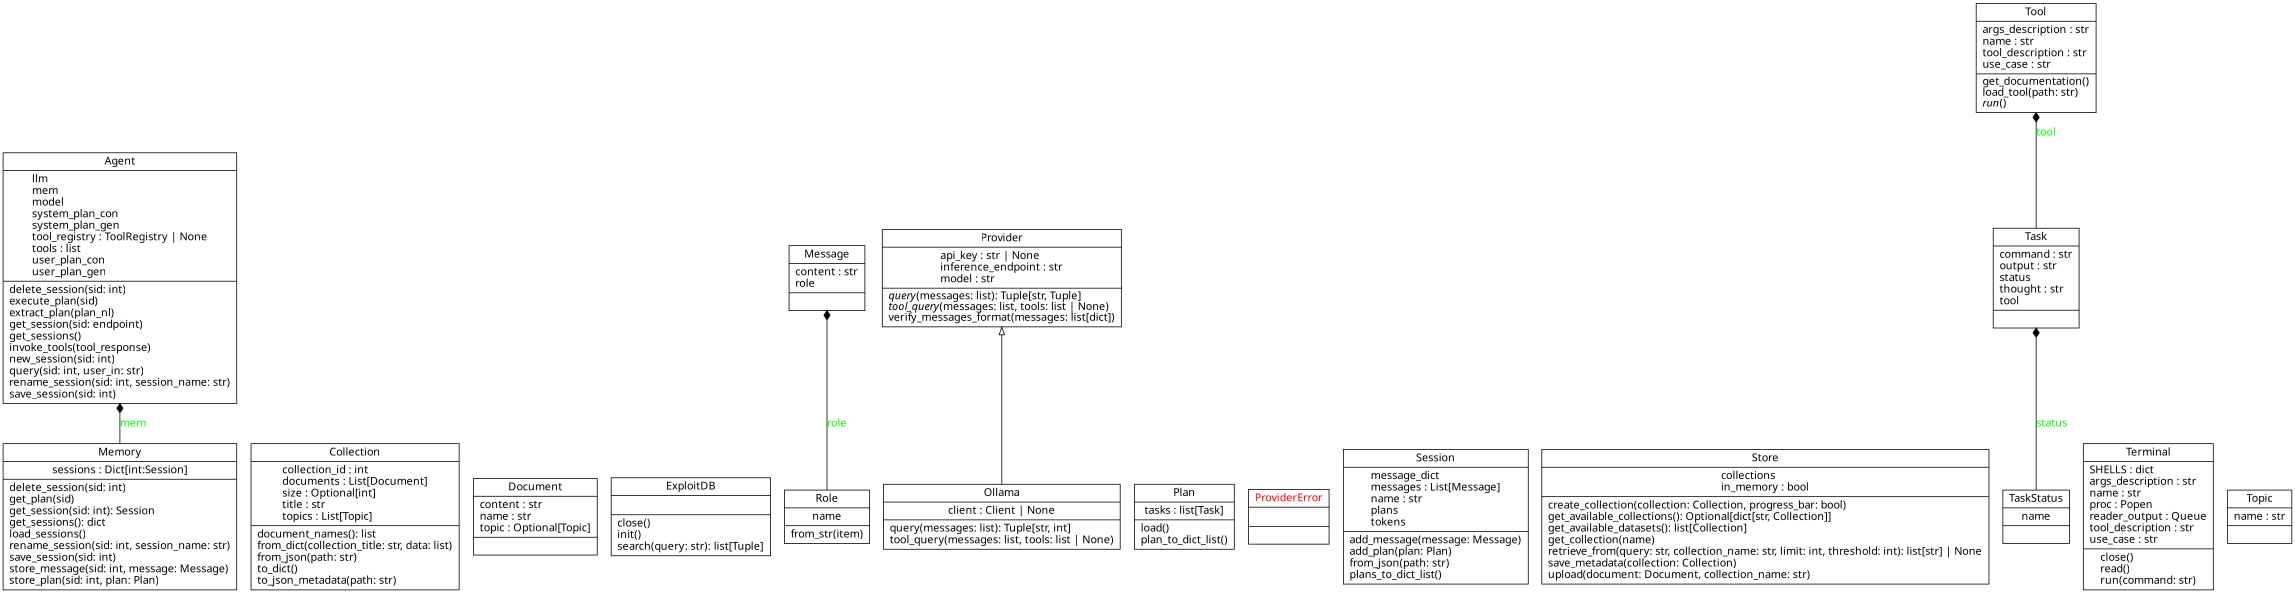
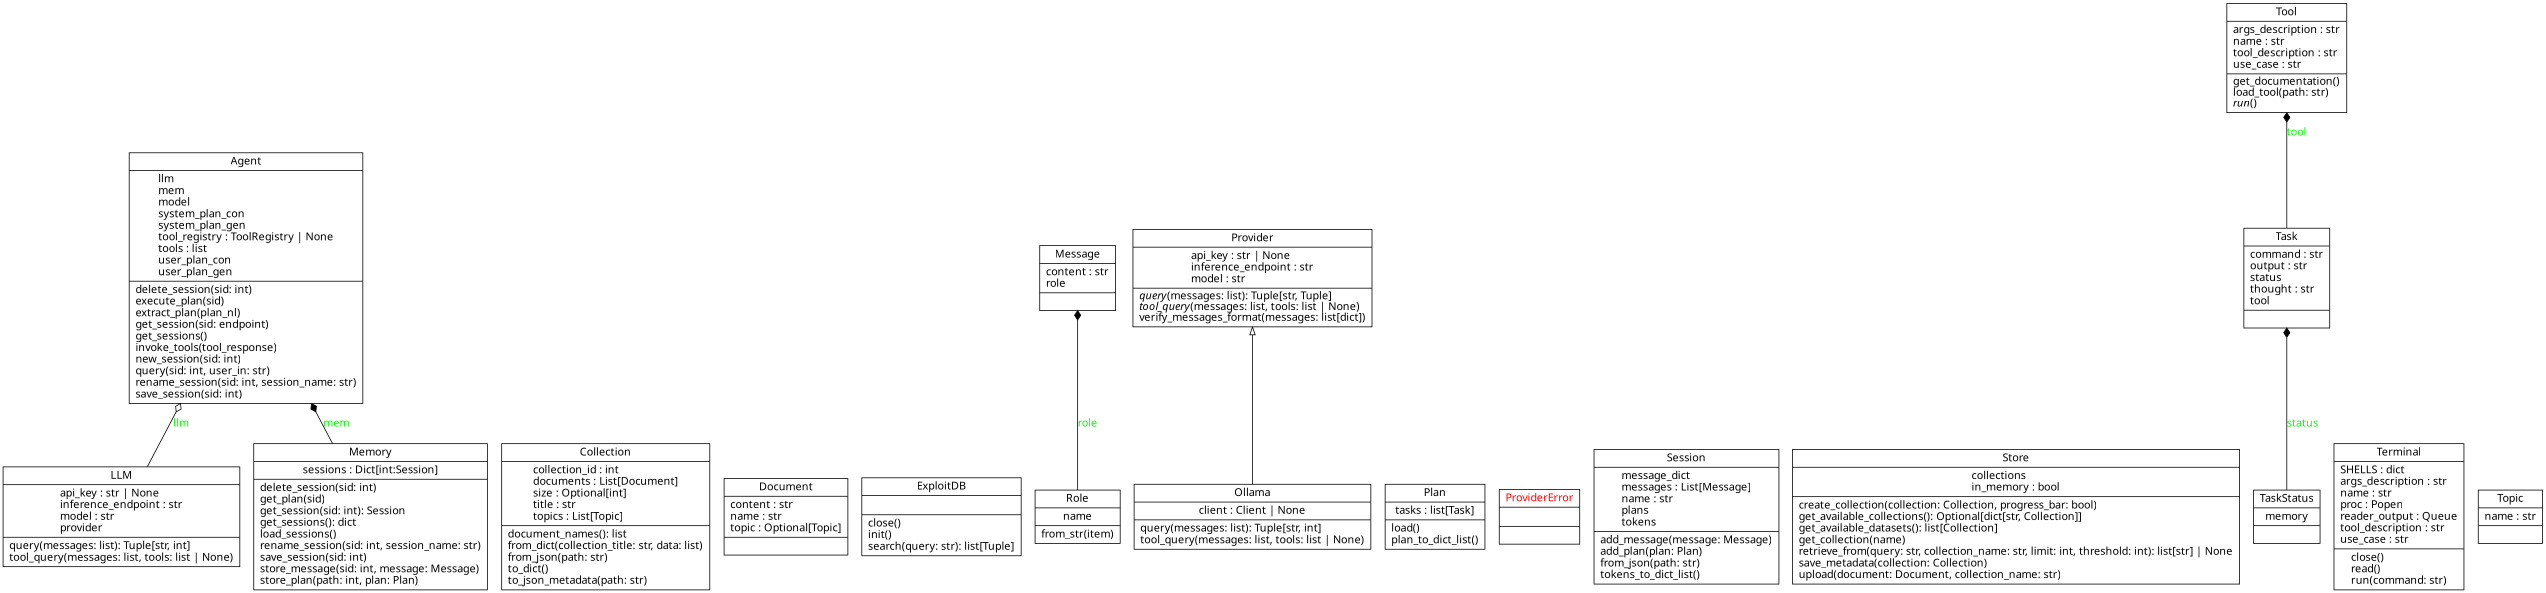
(2036, 516) -> (2287, 516)
none -> (121, 517)
(1396, 575) -> (1650, 575)
(84, 581) -> (339, 581)
